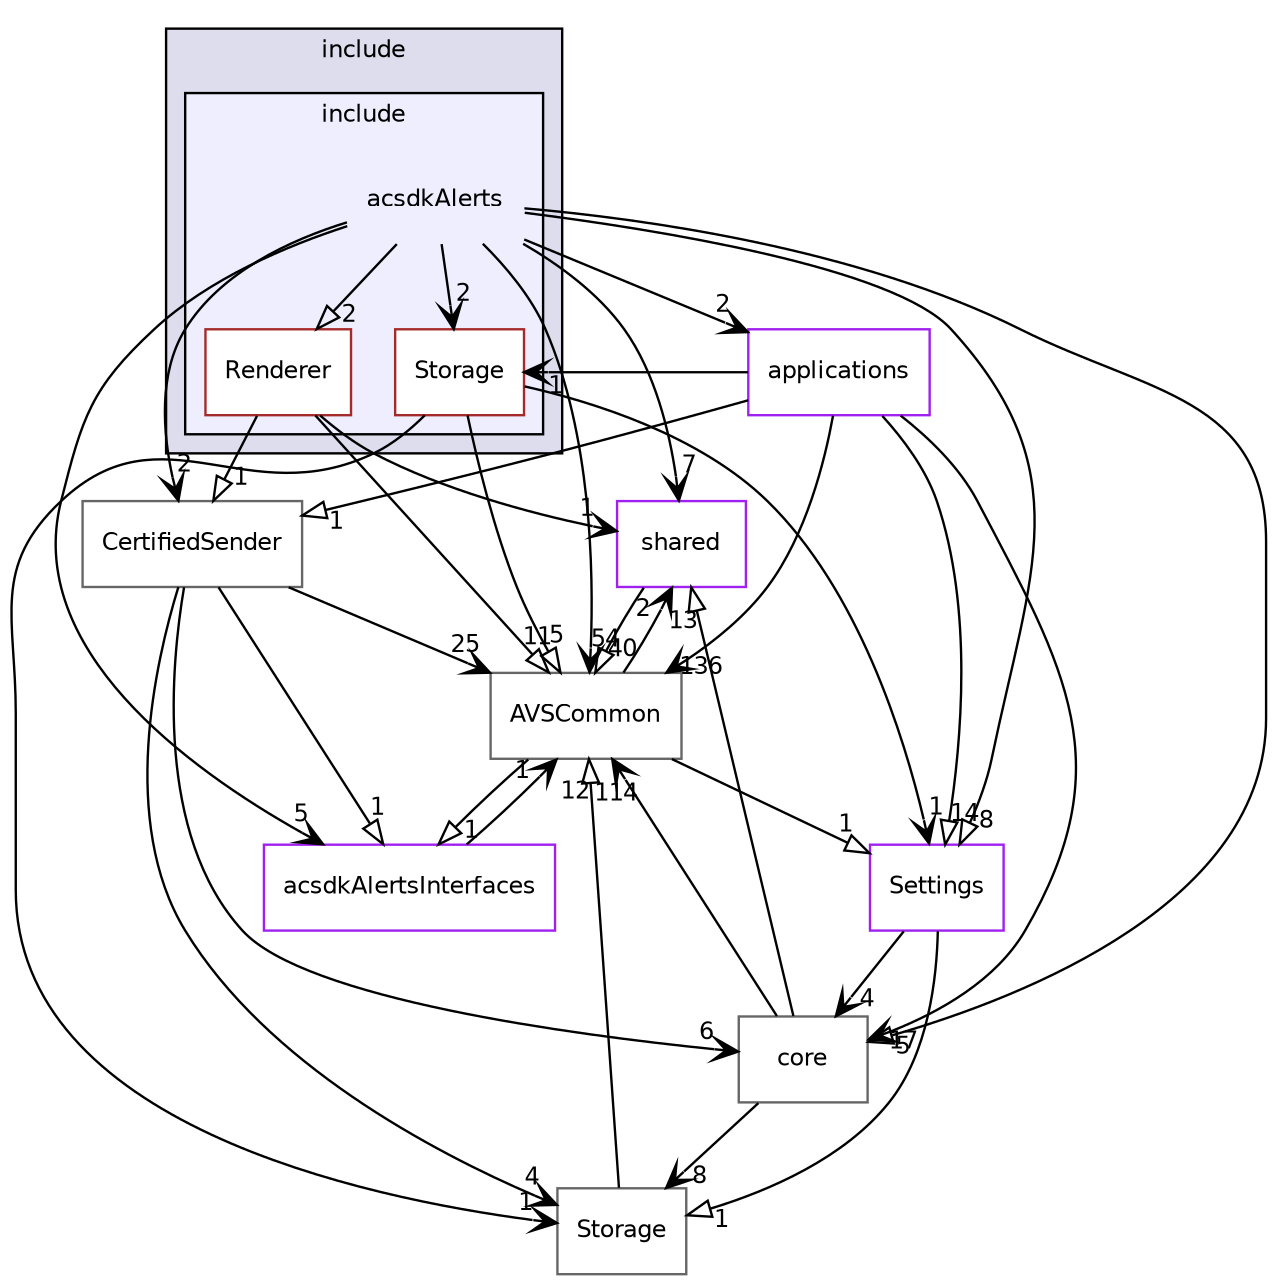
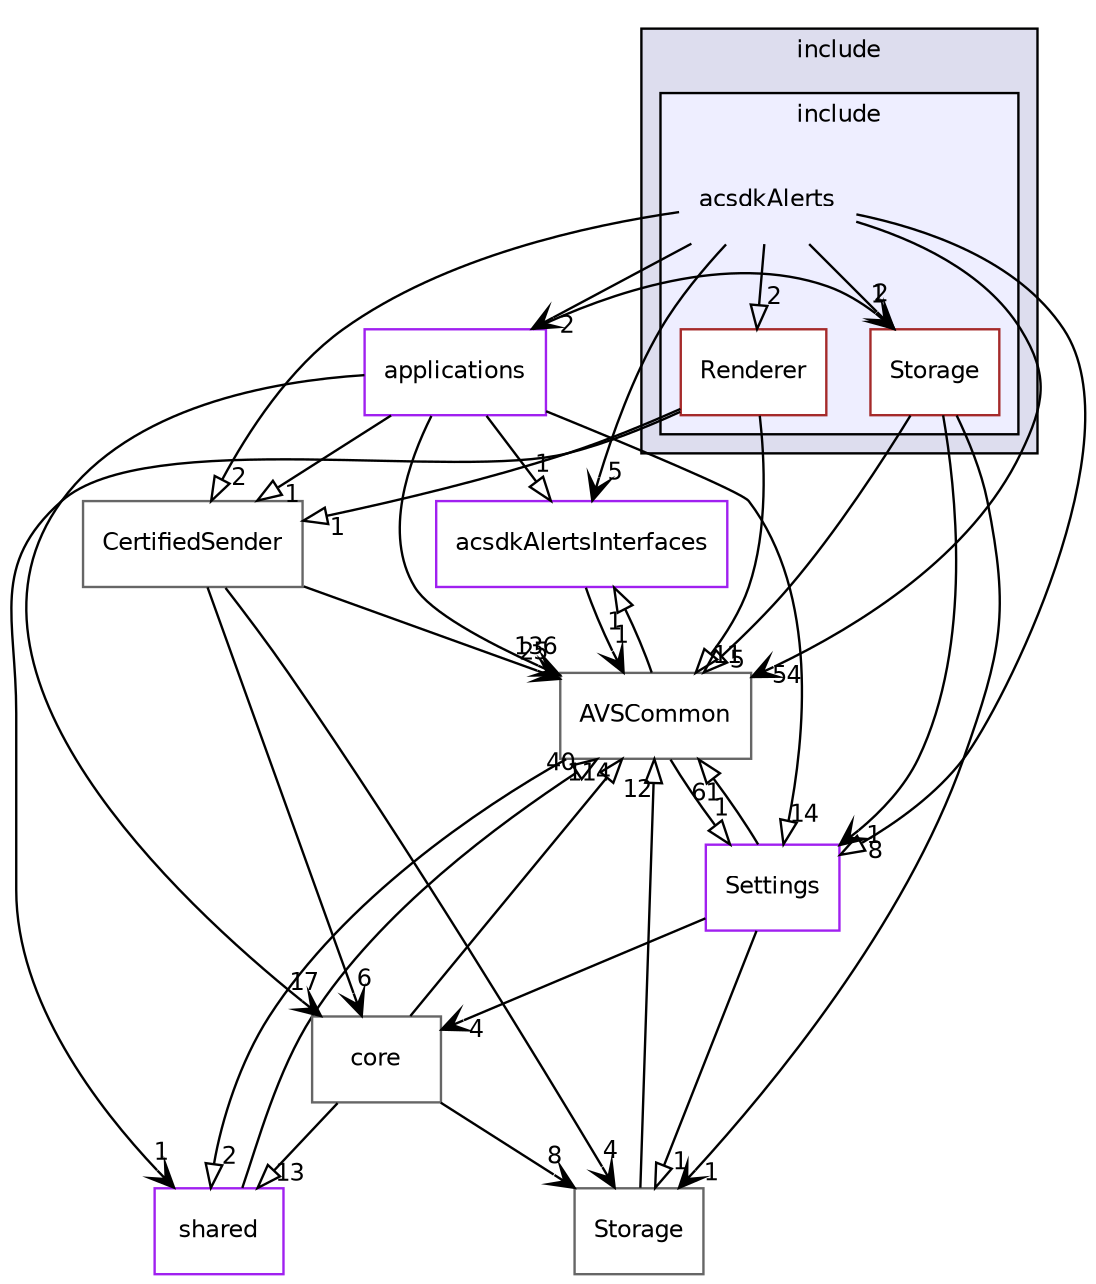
(199, 311) -> (414, 288)
(631, 339) -> none
(1248, 462) -> none
(643, 642) -> (345, 925)
(294, 705) -> (509, 445)
none -> (737, 811)
(701, 898) -> (508, 897)
